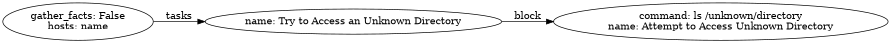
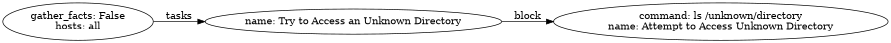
(78, 22) -> (78, 22)
